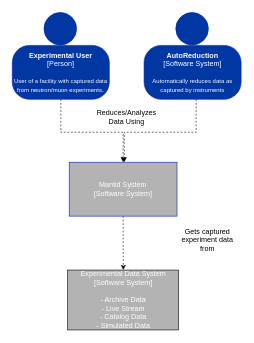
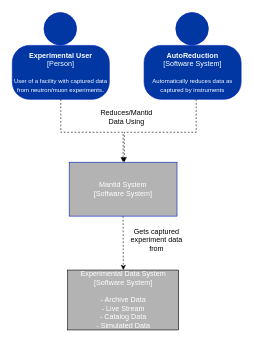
(127, 117) -> (127, 117)
(208, 240) -> (157, 240)
